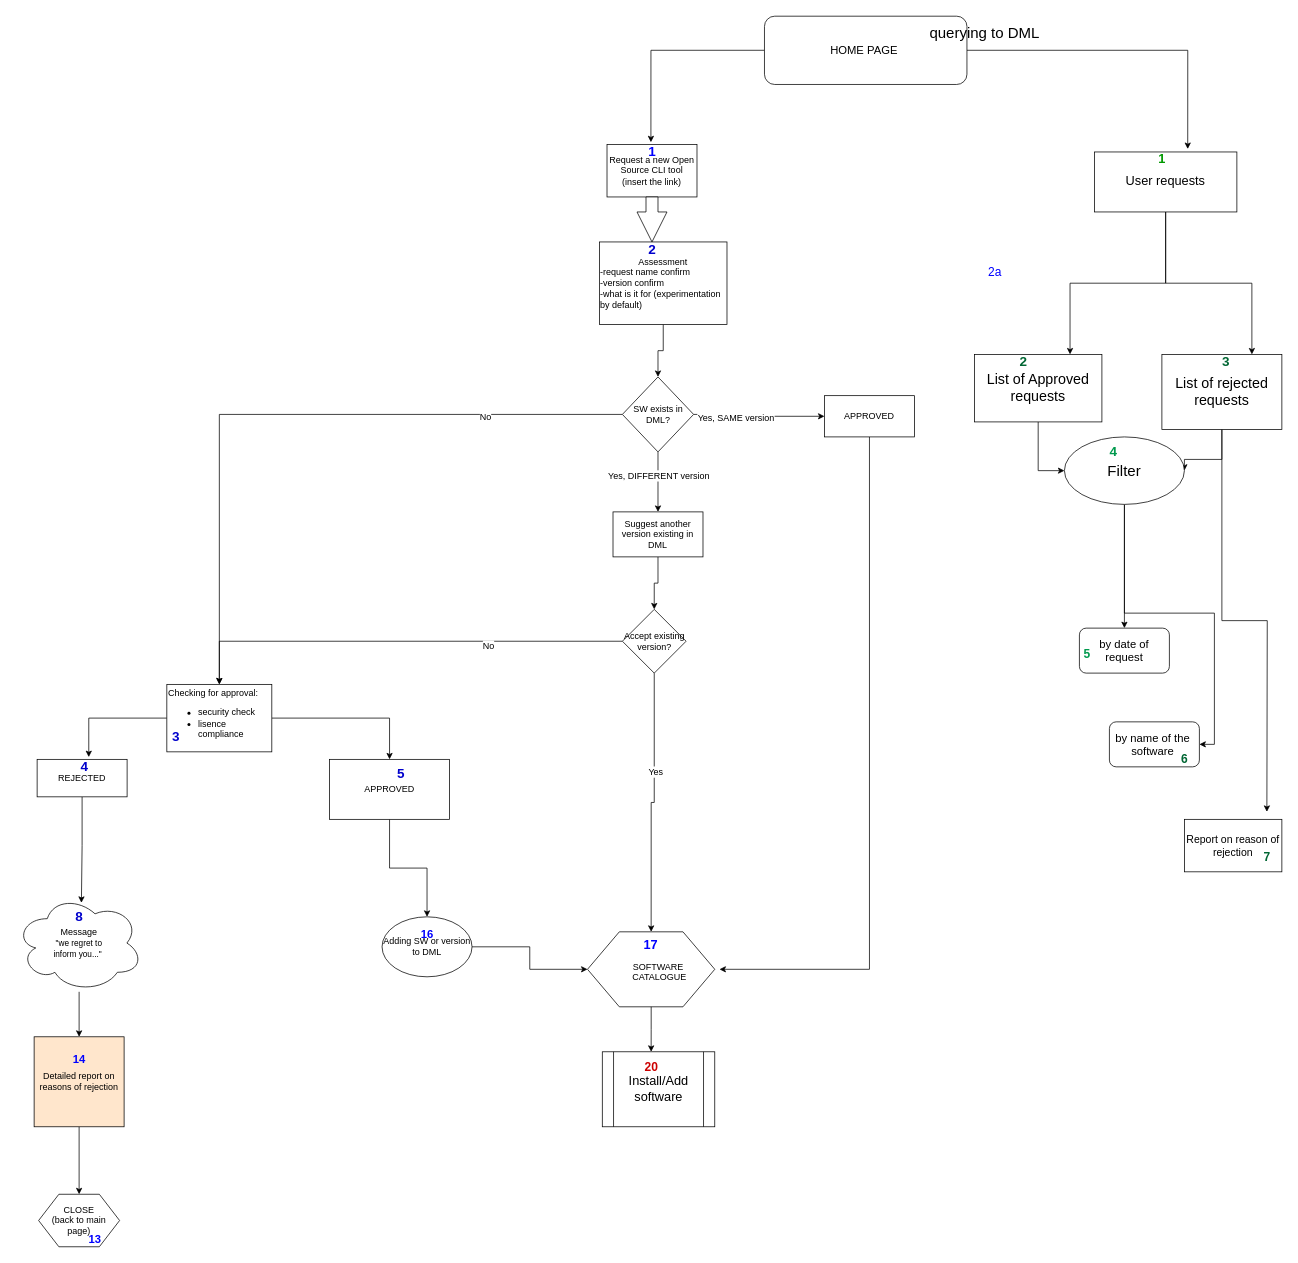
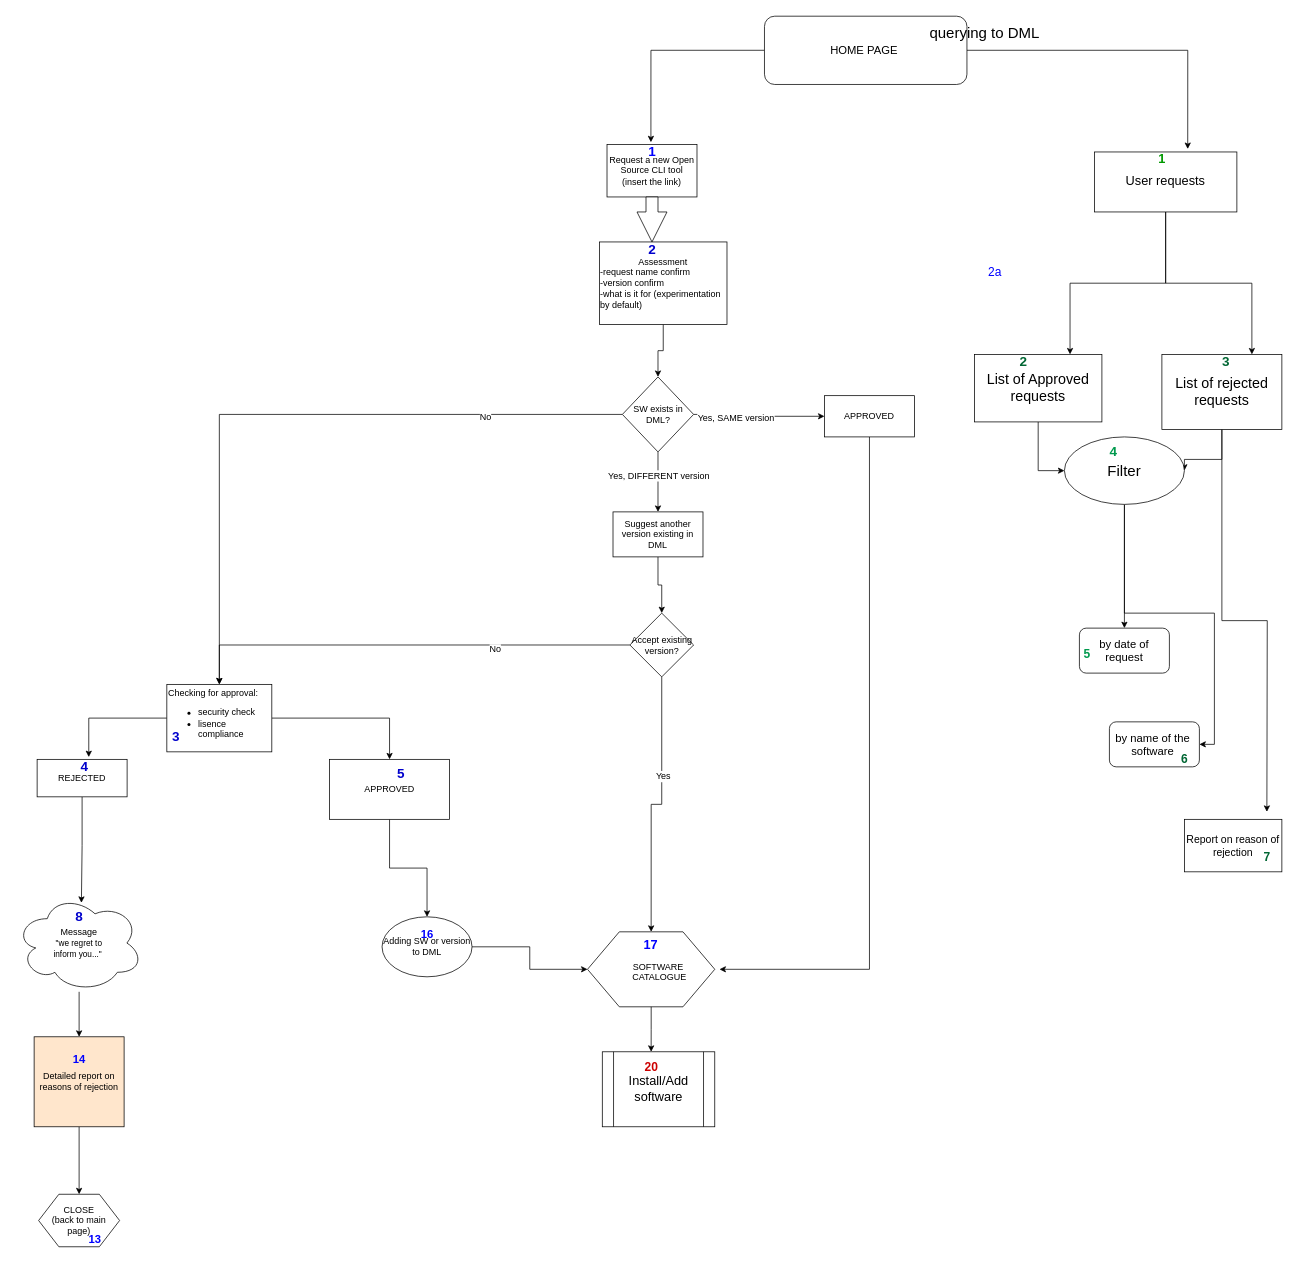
(654, 641) -> (662, 645)
